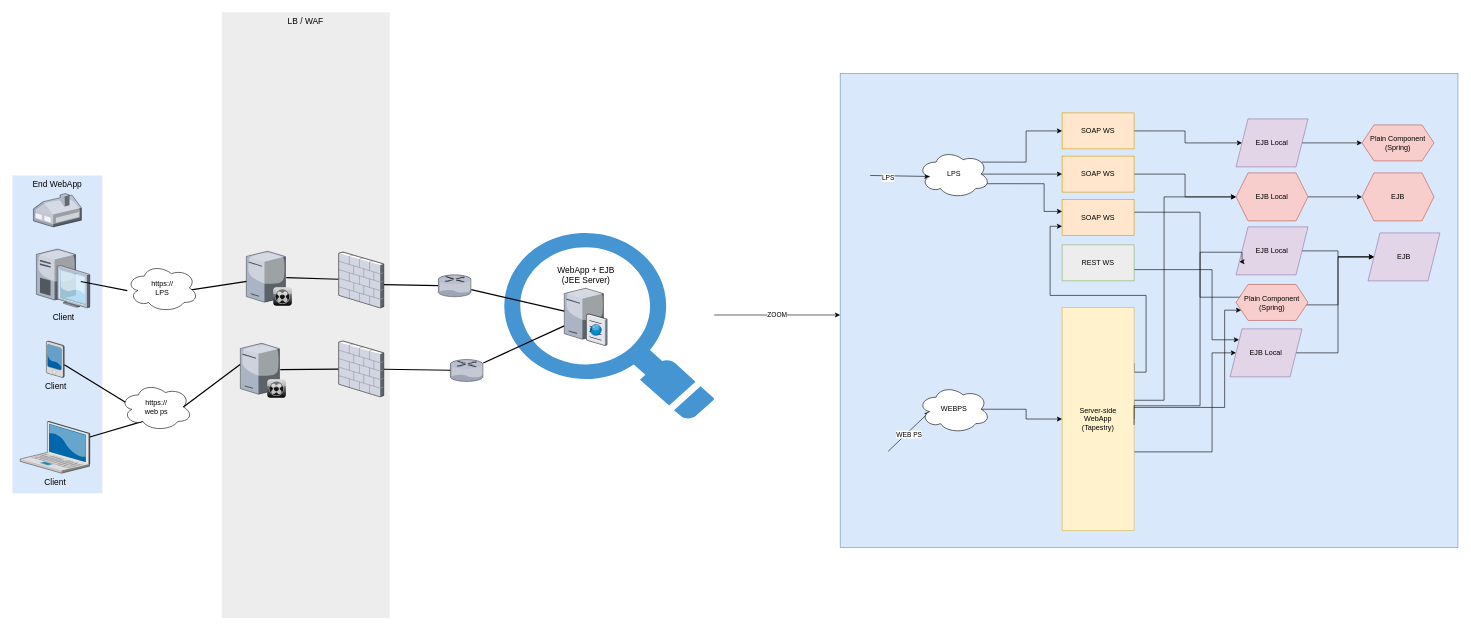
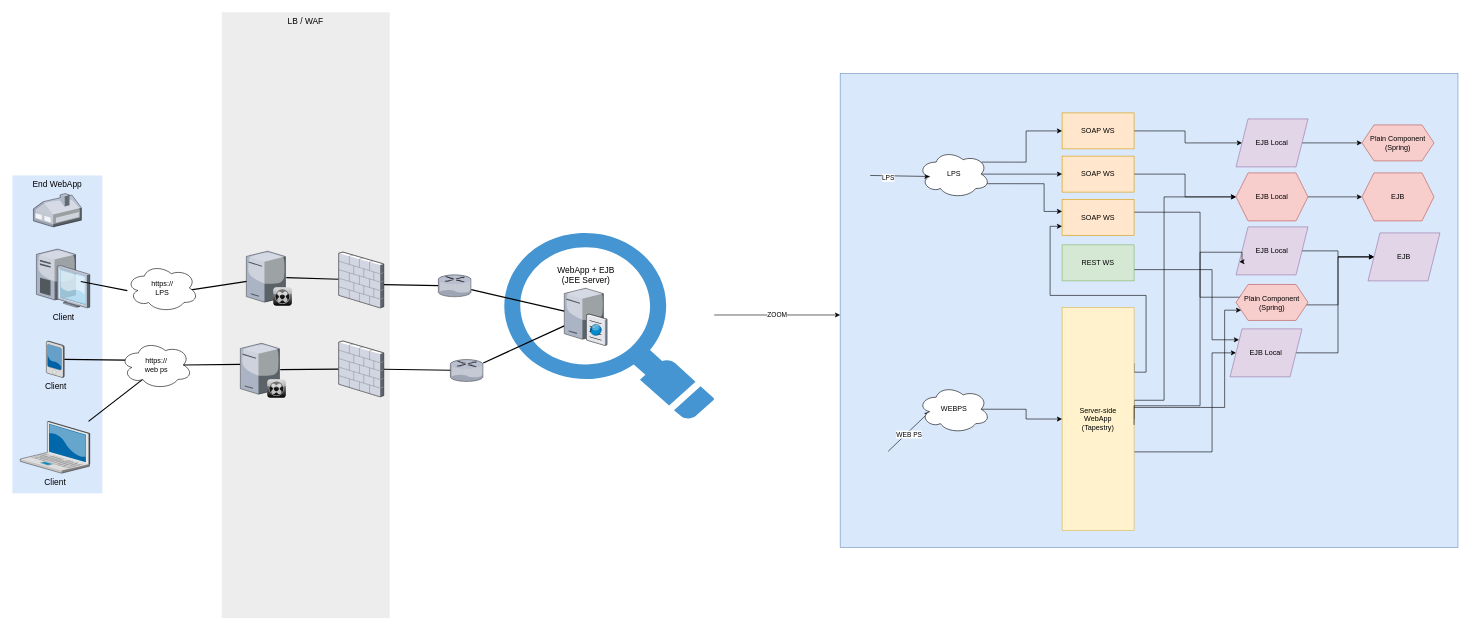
(1098, 263) -> (1098, 263)
(156, 407) -> (156, 365)
